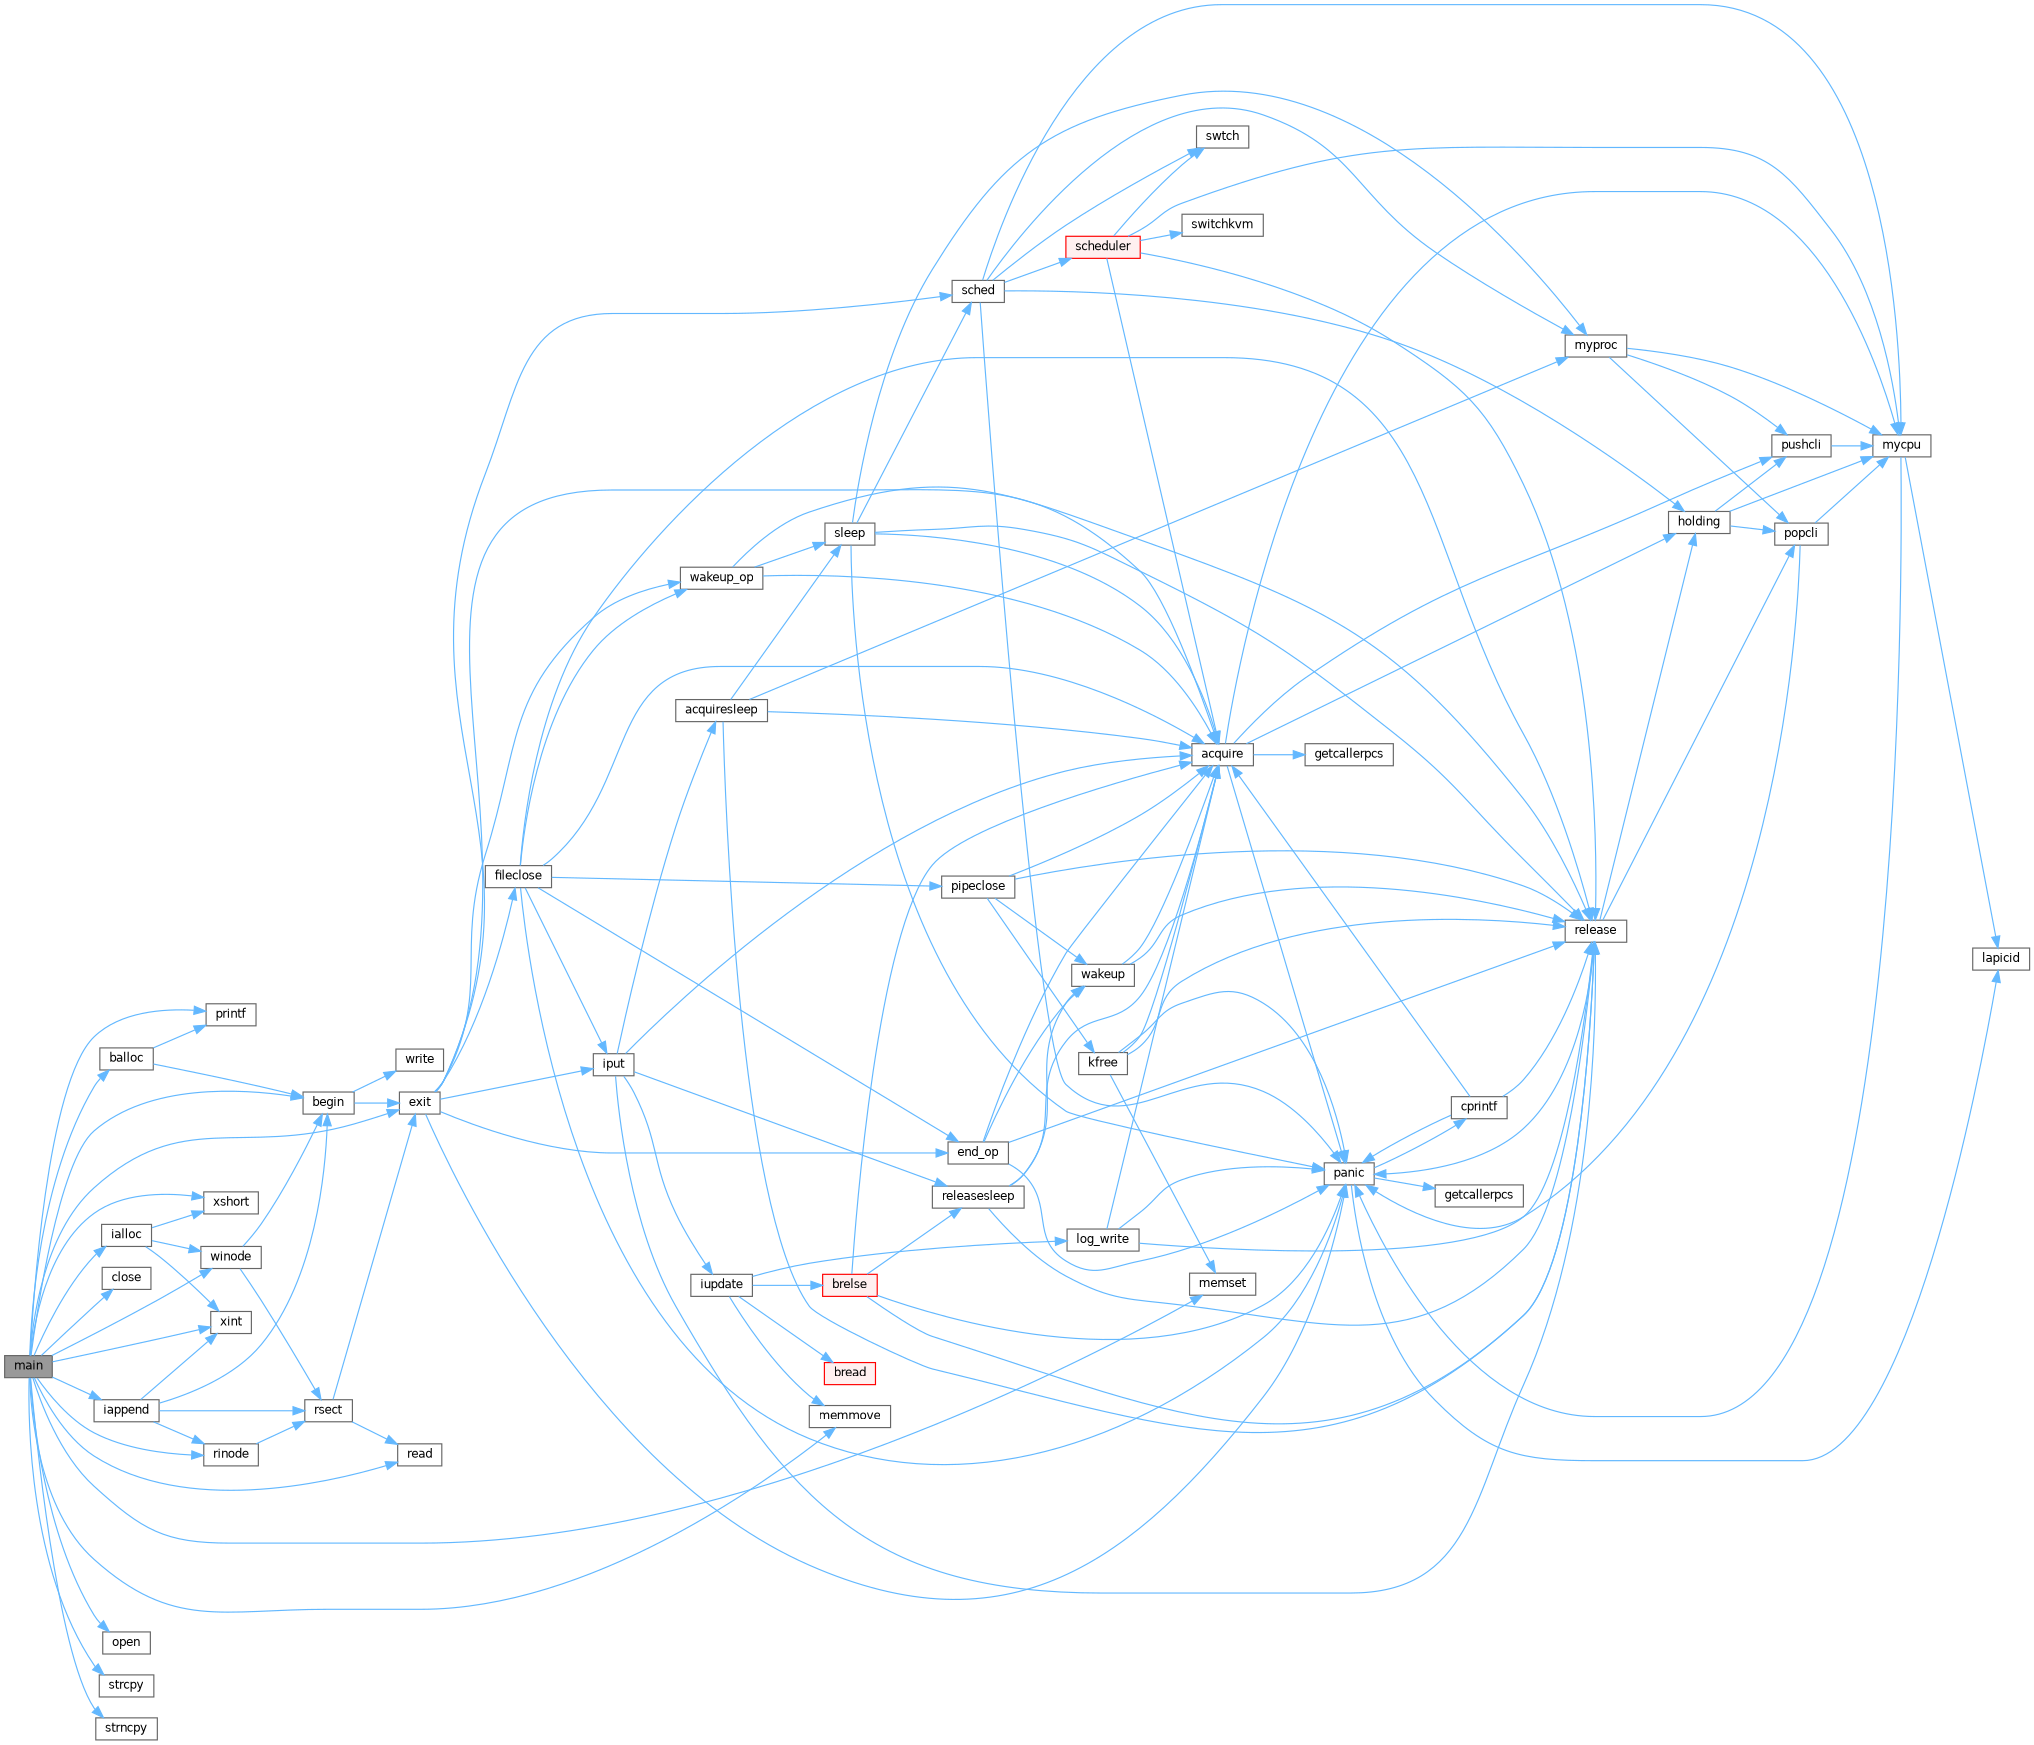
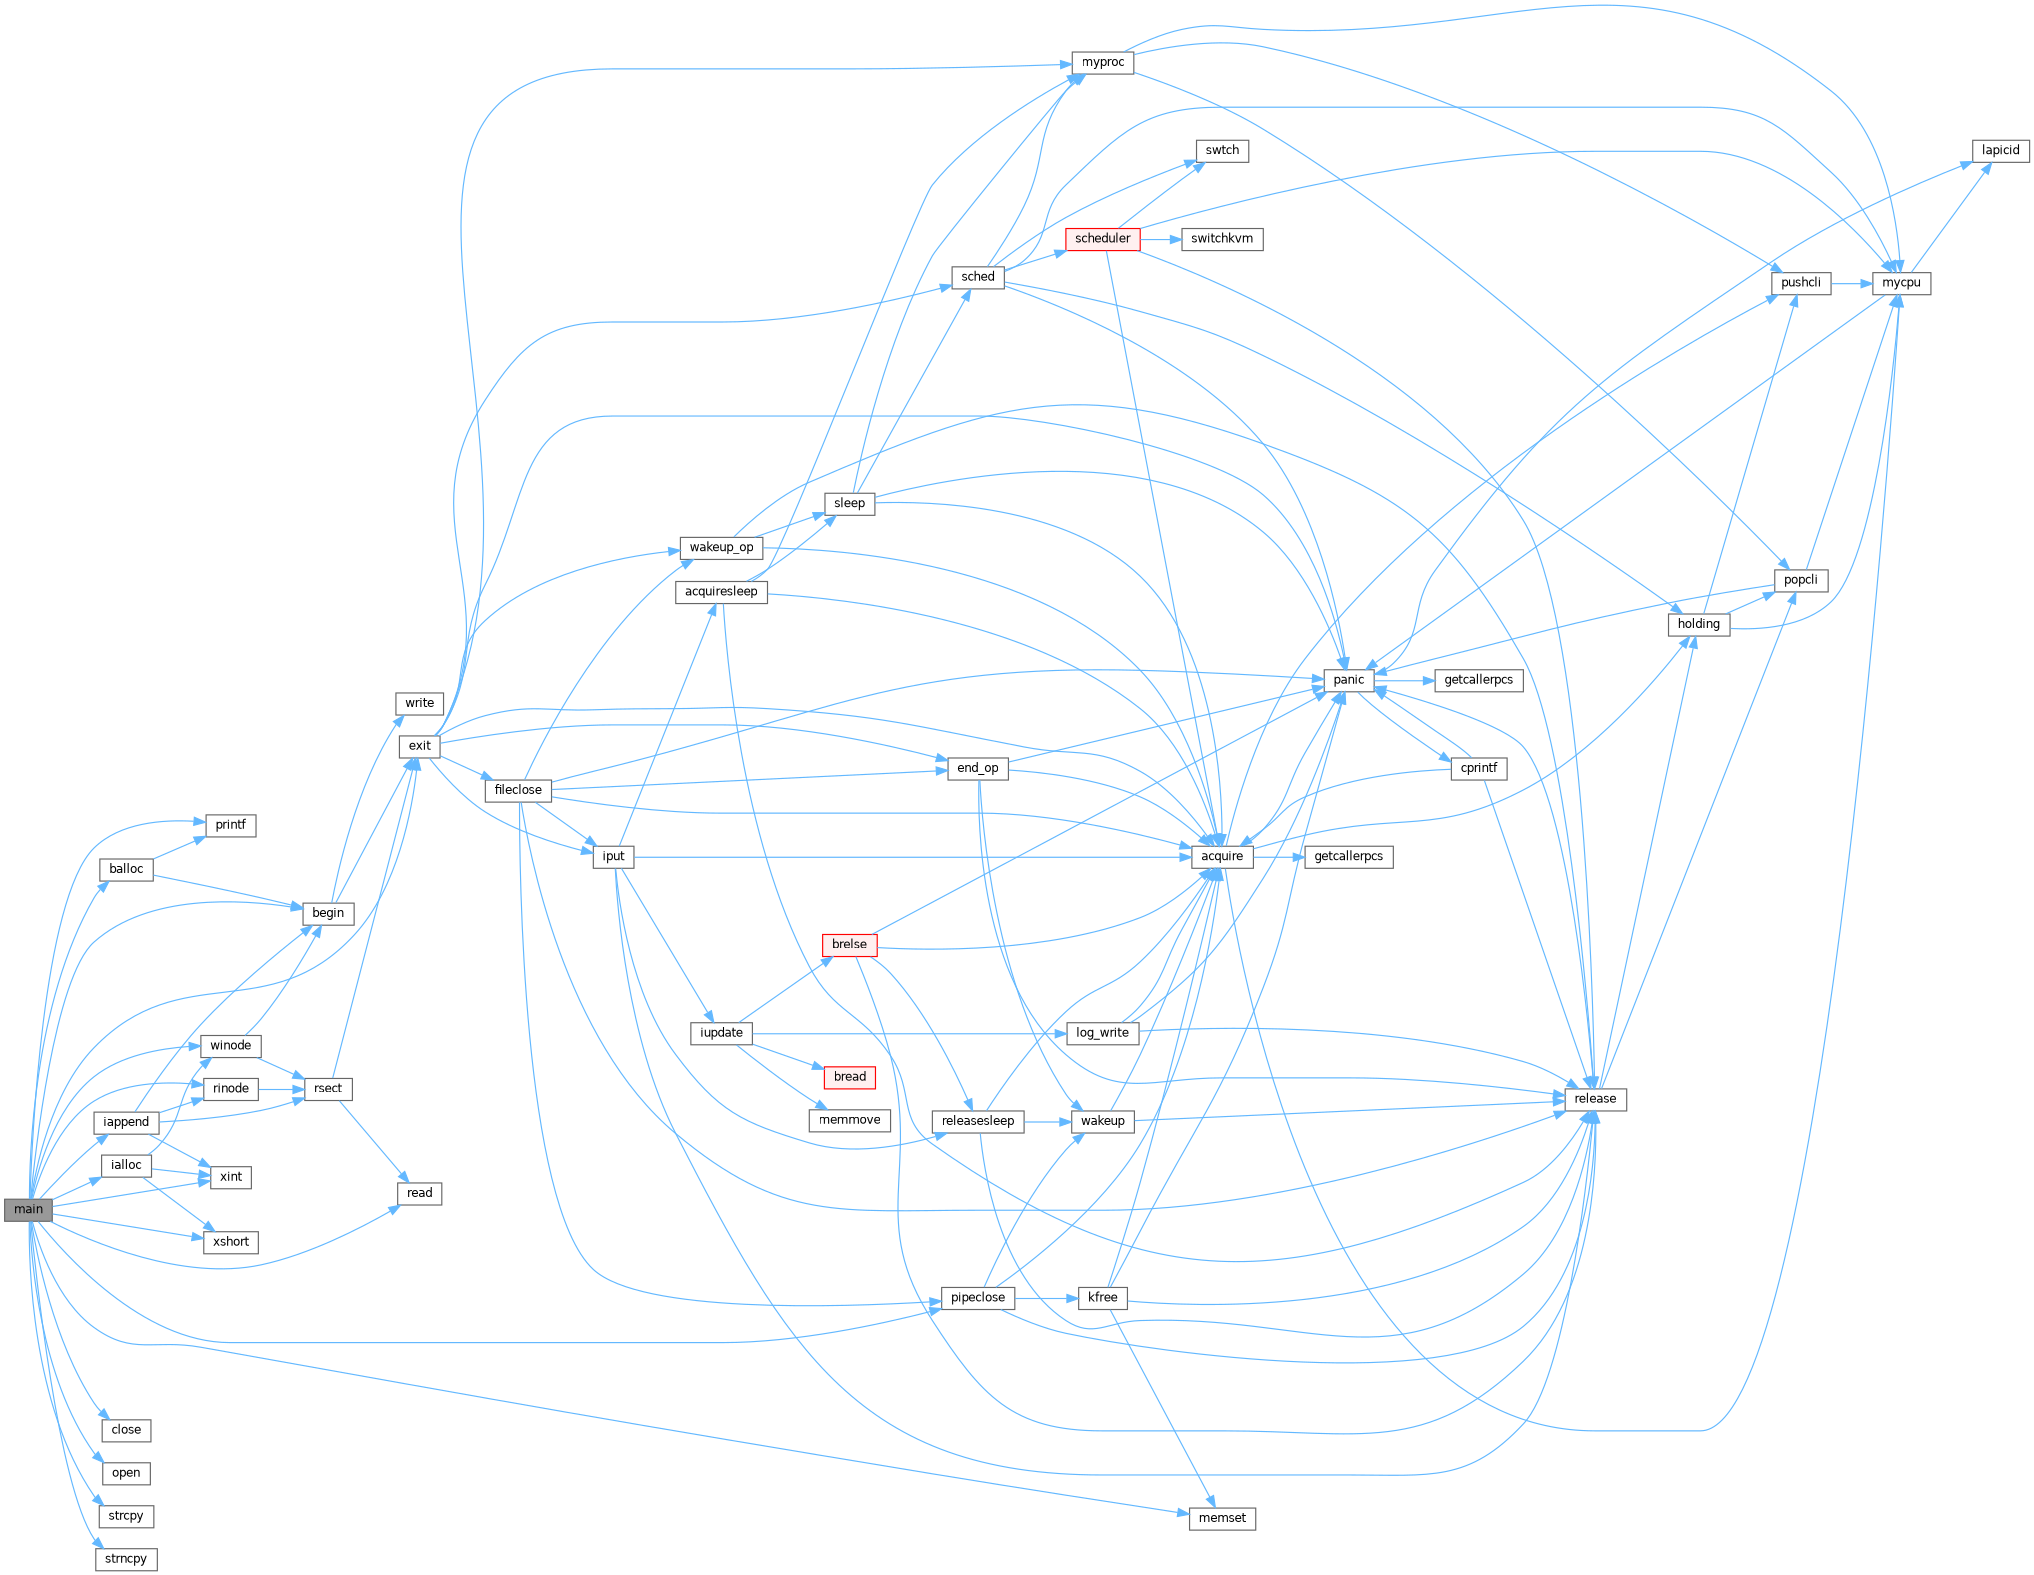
none -> (477, 138)
(1265, 638) -> none
(376, 1609) -> (465, 1343)
